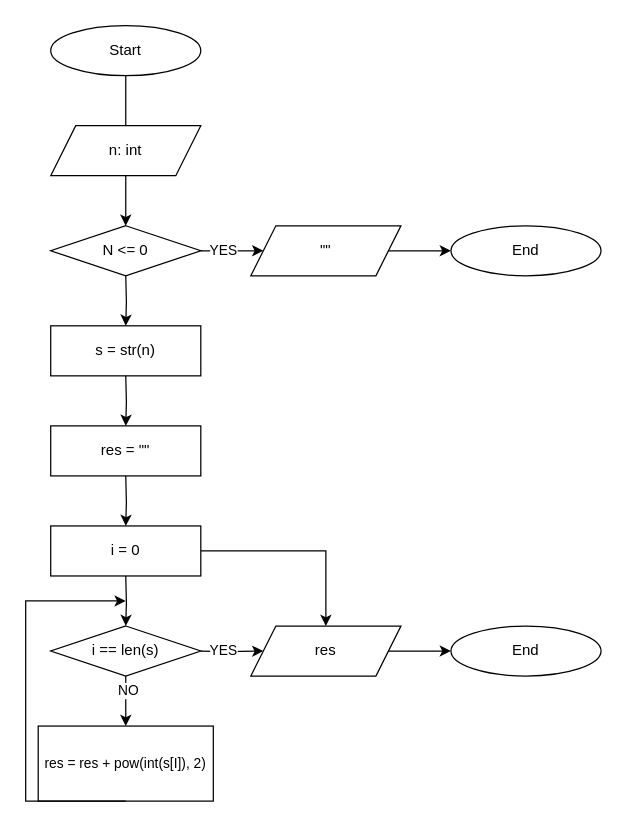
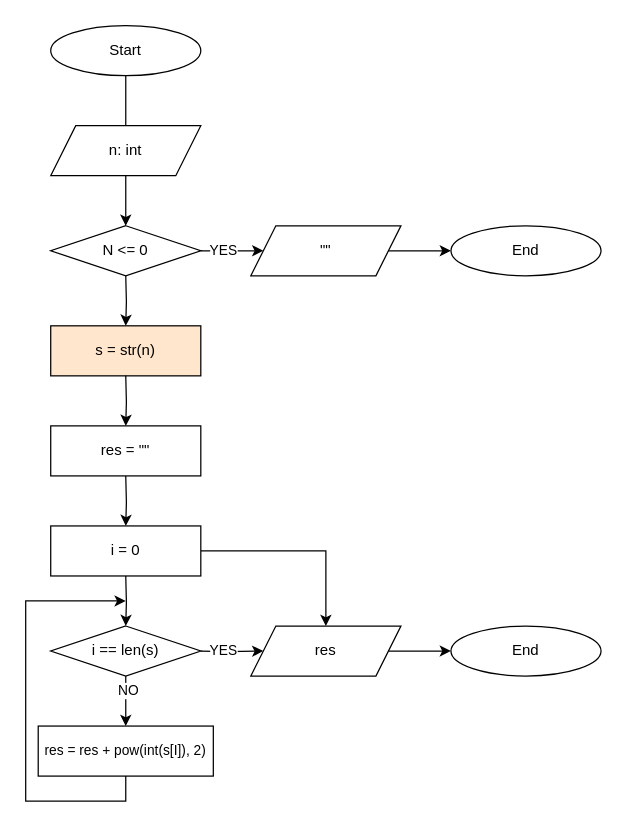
(126, 351) -> (126, 351)
(126, 763) -> (126, 751)
